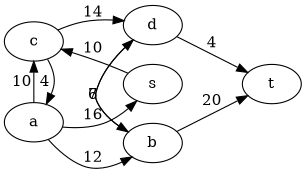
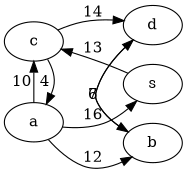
(93, 49) -> (93, 49)
(272, 84) -> none
